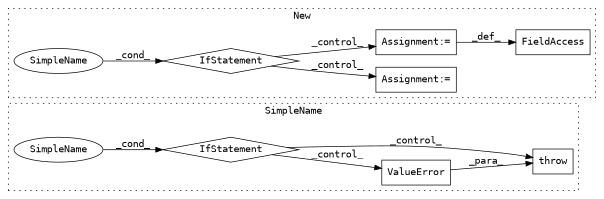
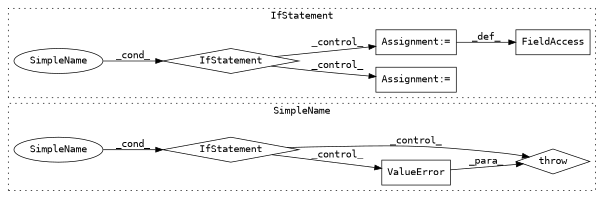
(302, 16) -> (302, 16)
(553, 161) -> (553, 161)
